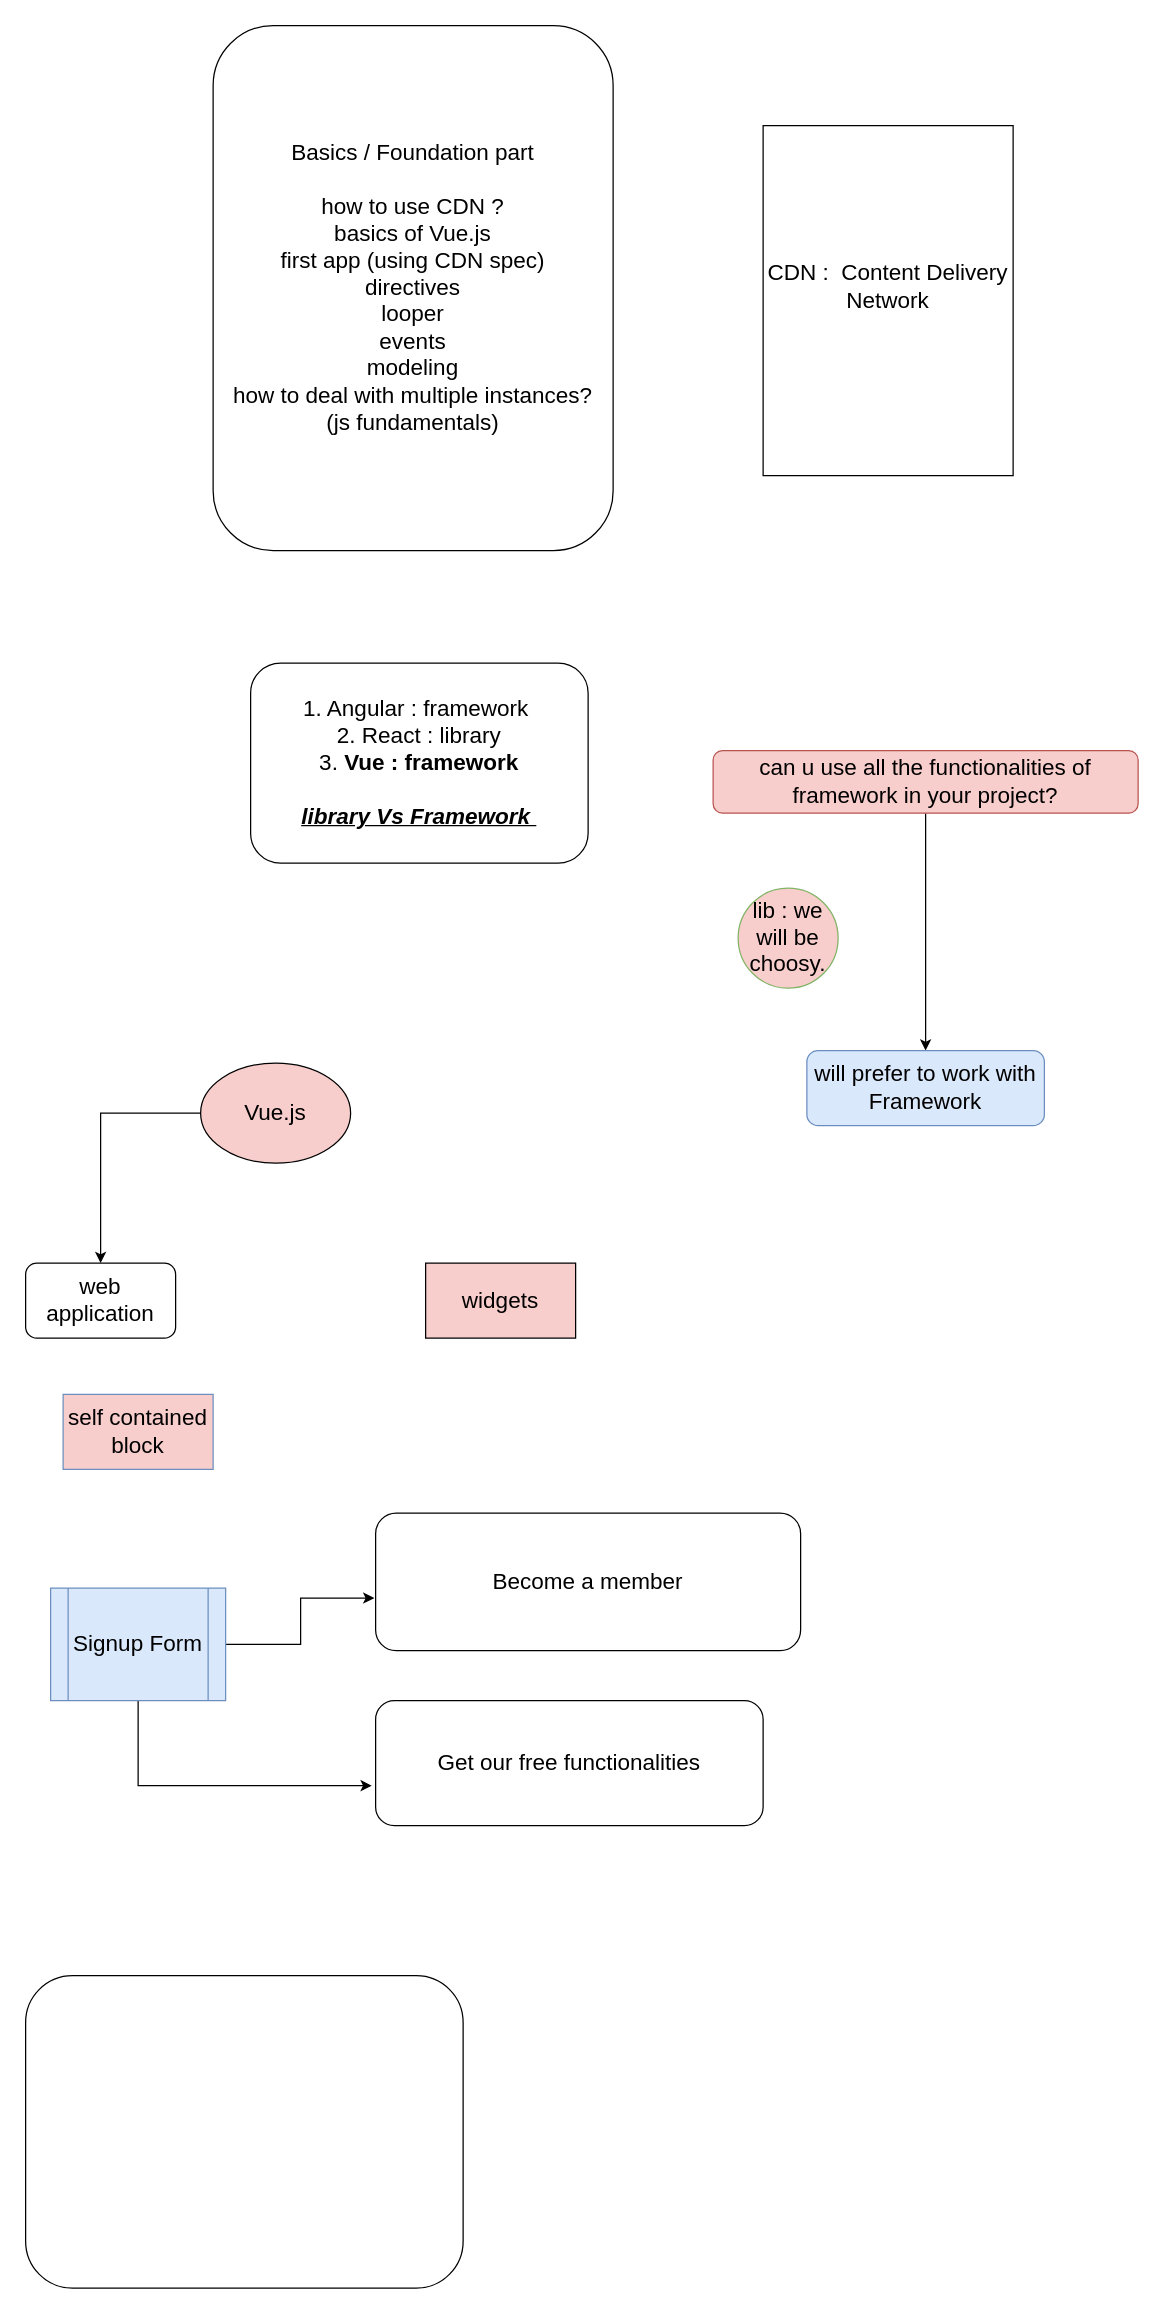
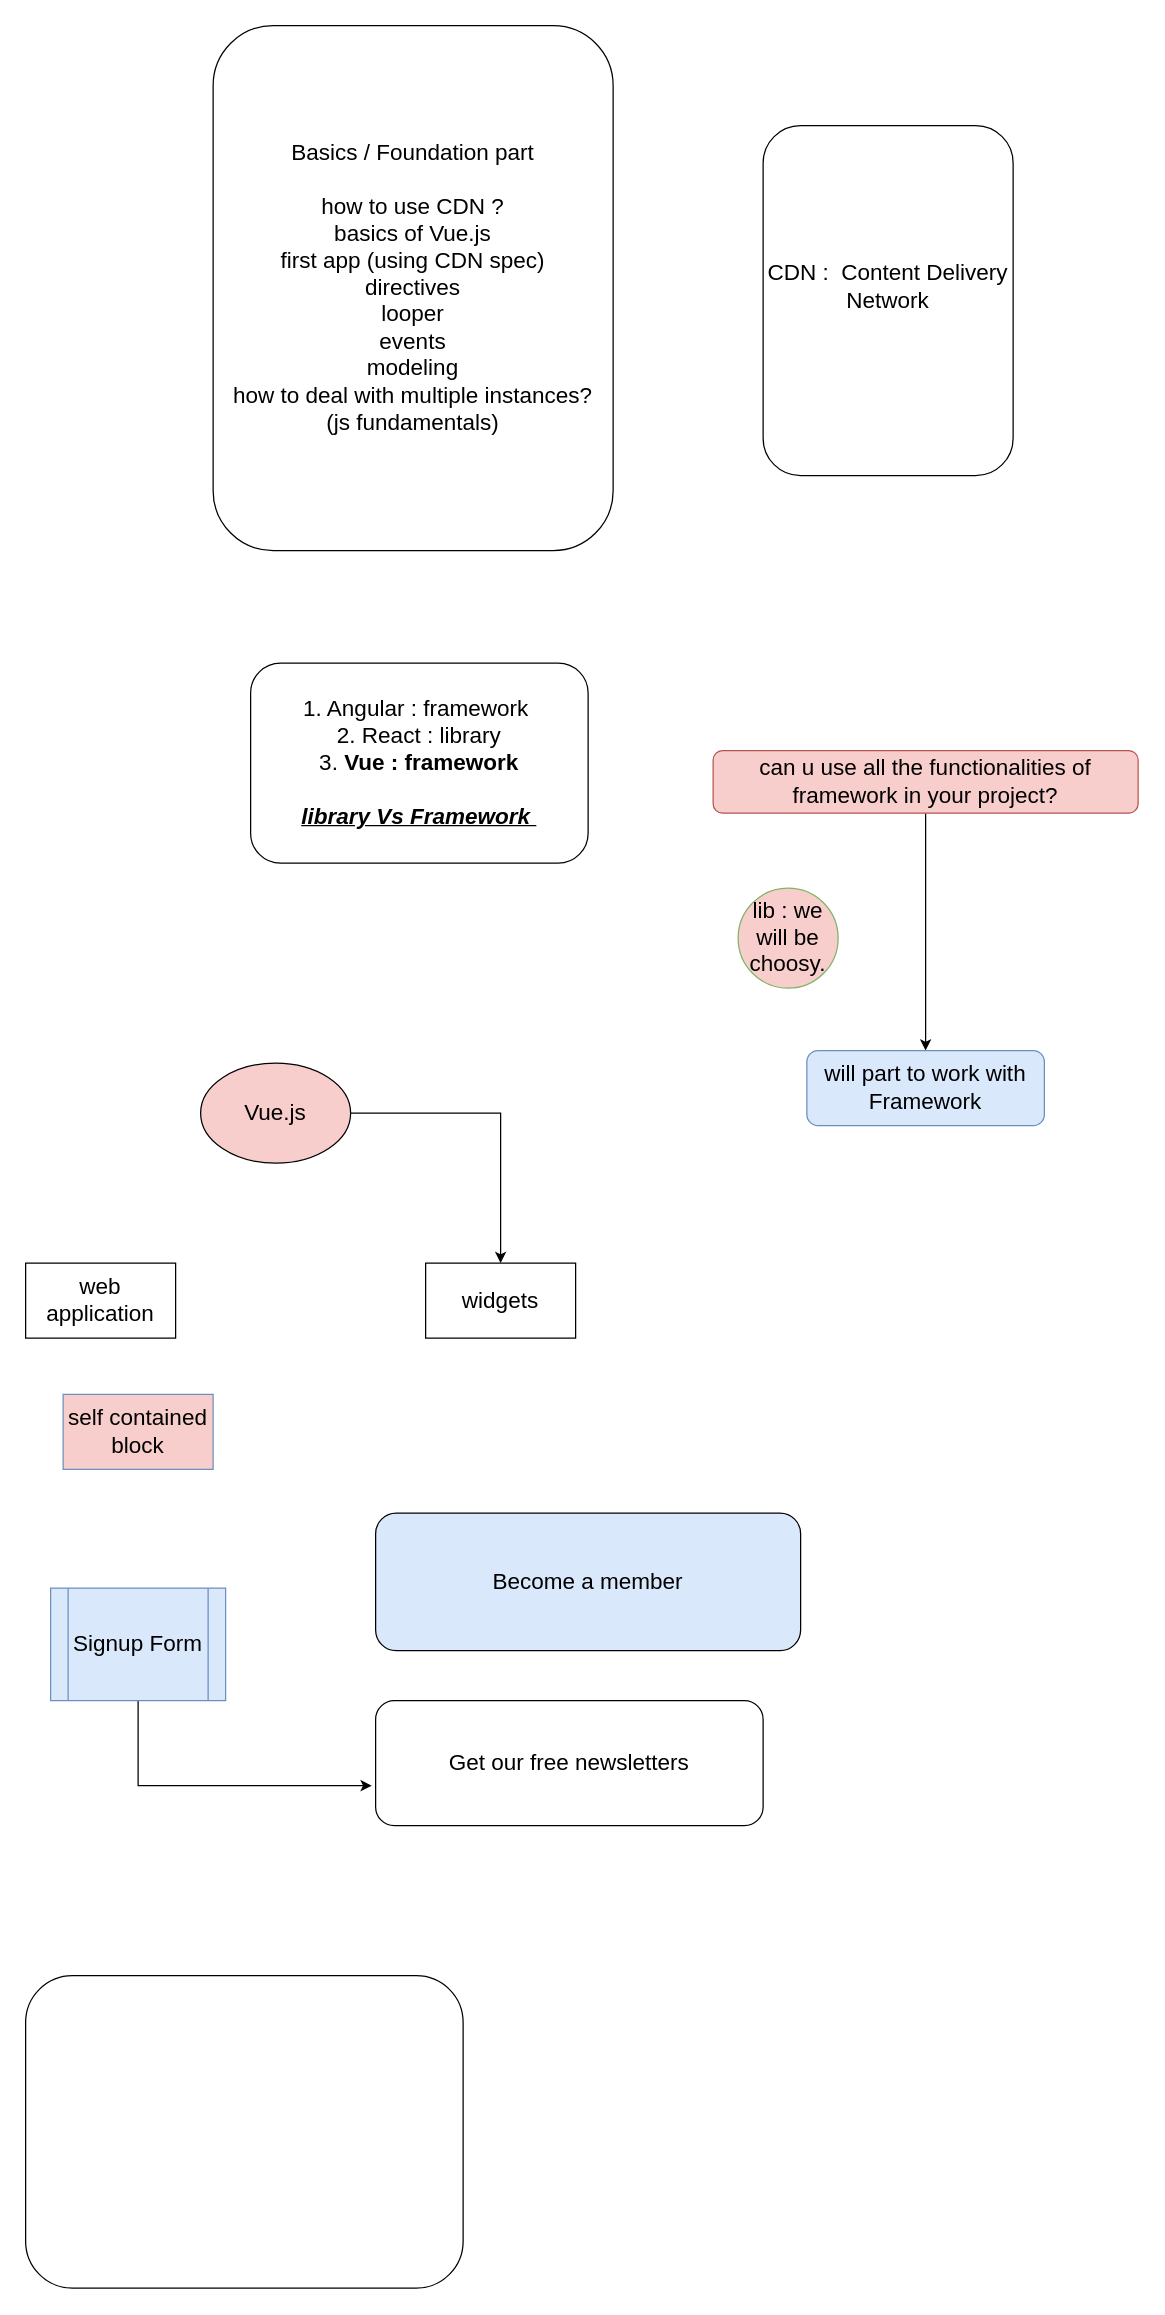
(888, 301) -> (888, 301)
(926, 1088) -> (926, 1088)
none -> (497, 1113)
(101, 1134) -> none
(101, 1301) -> (101, 1301)
(501, 1301) -> (501, 1301)
(588, 1582) -> (588, 1582)
(301, 1626) -> none
(569, 1763) -> (569, 1763)
